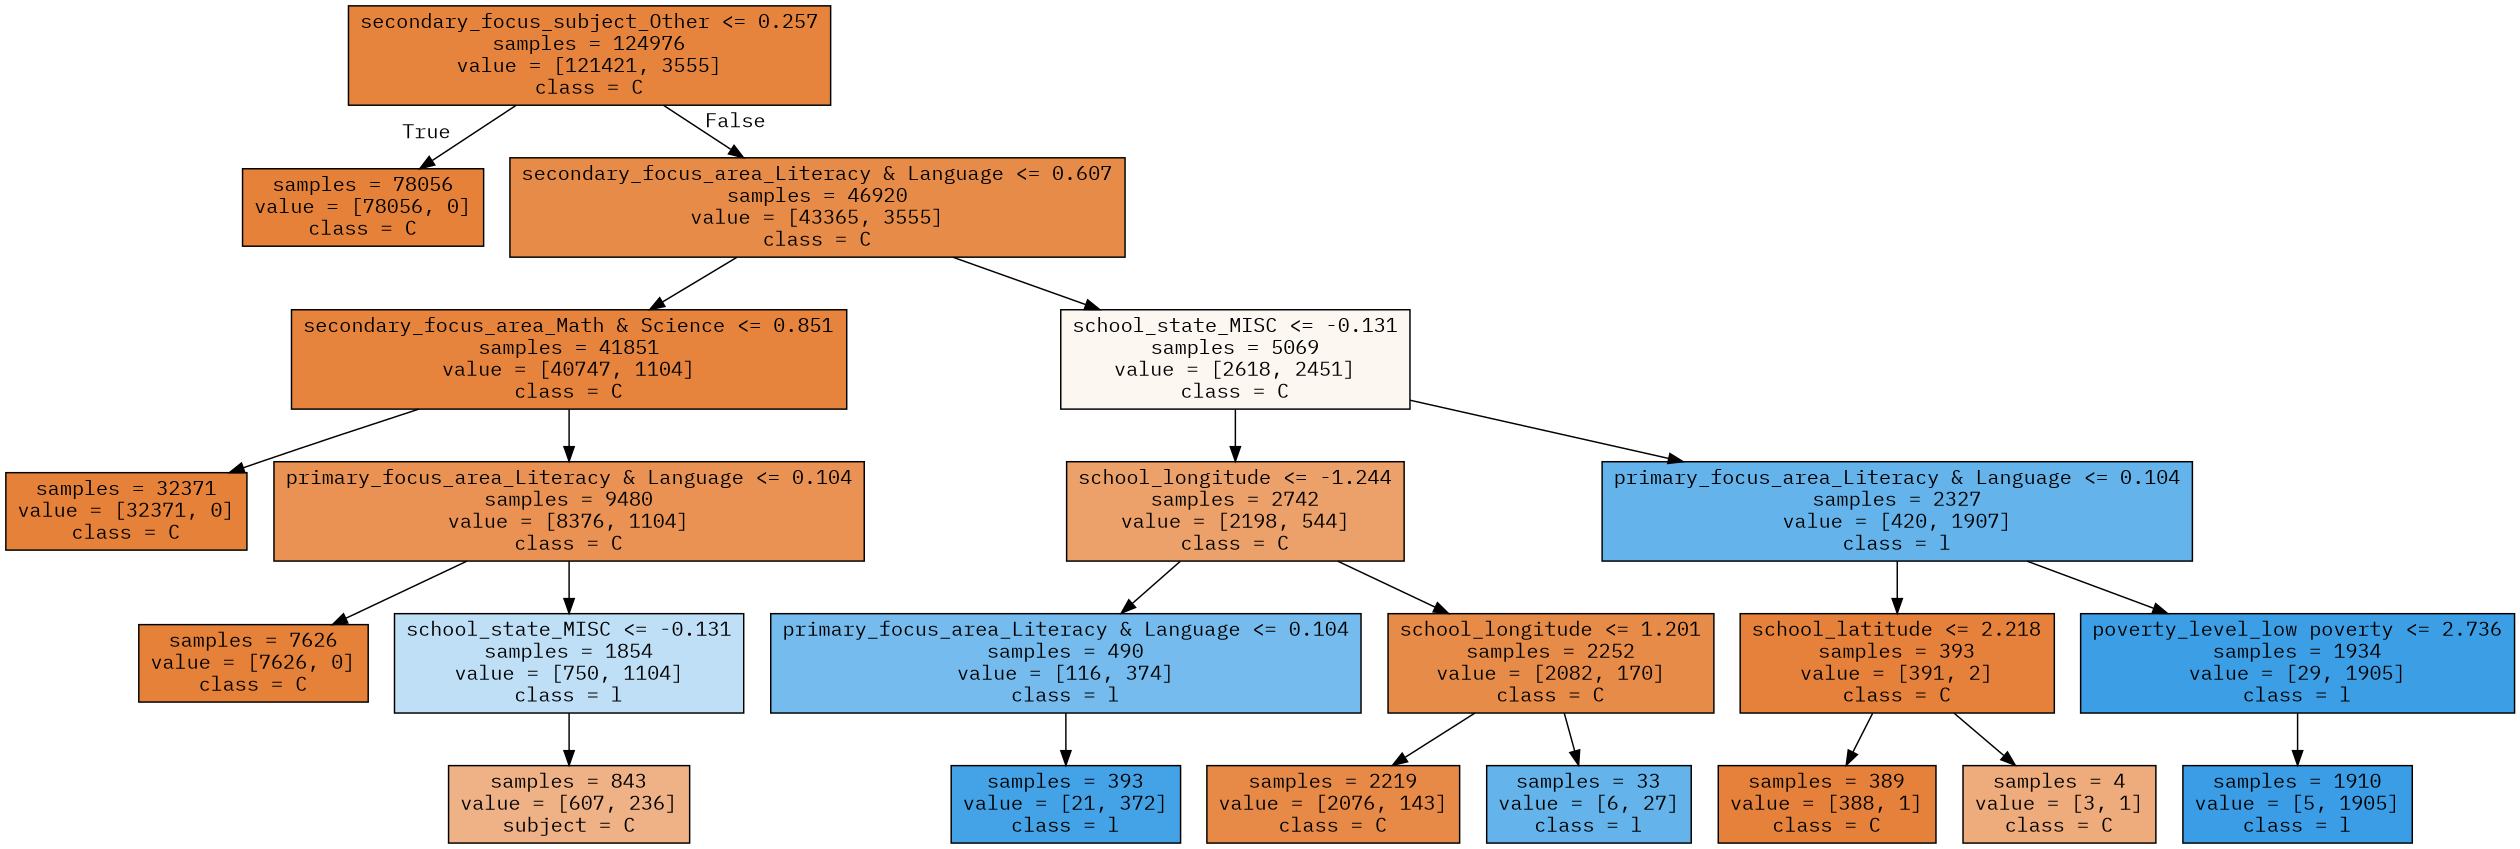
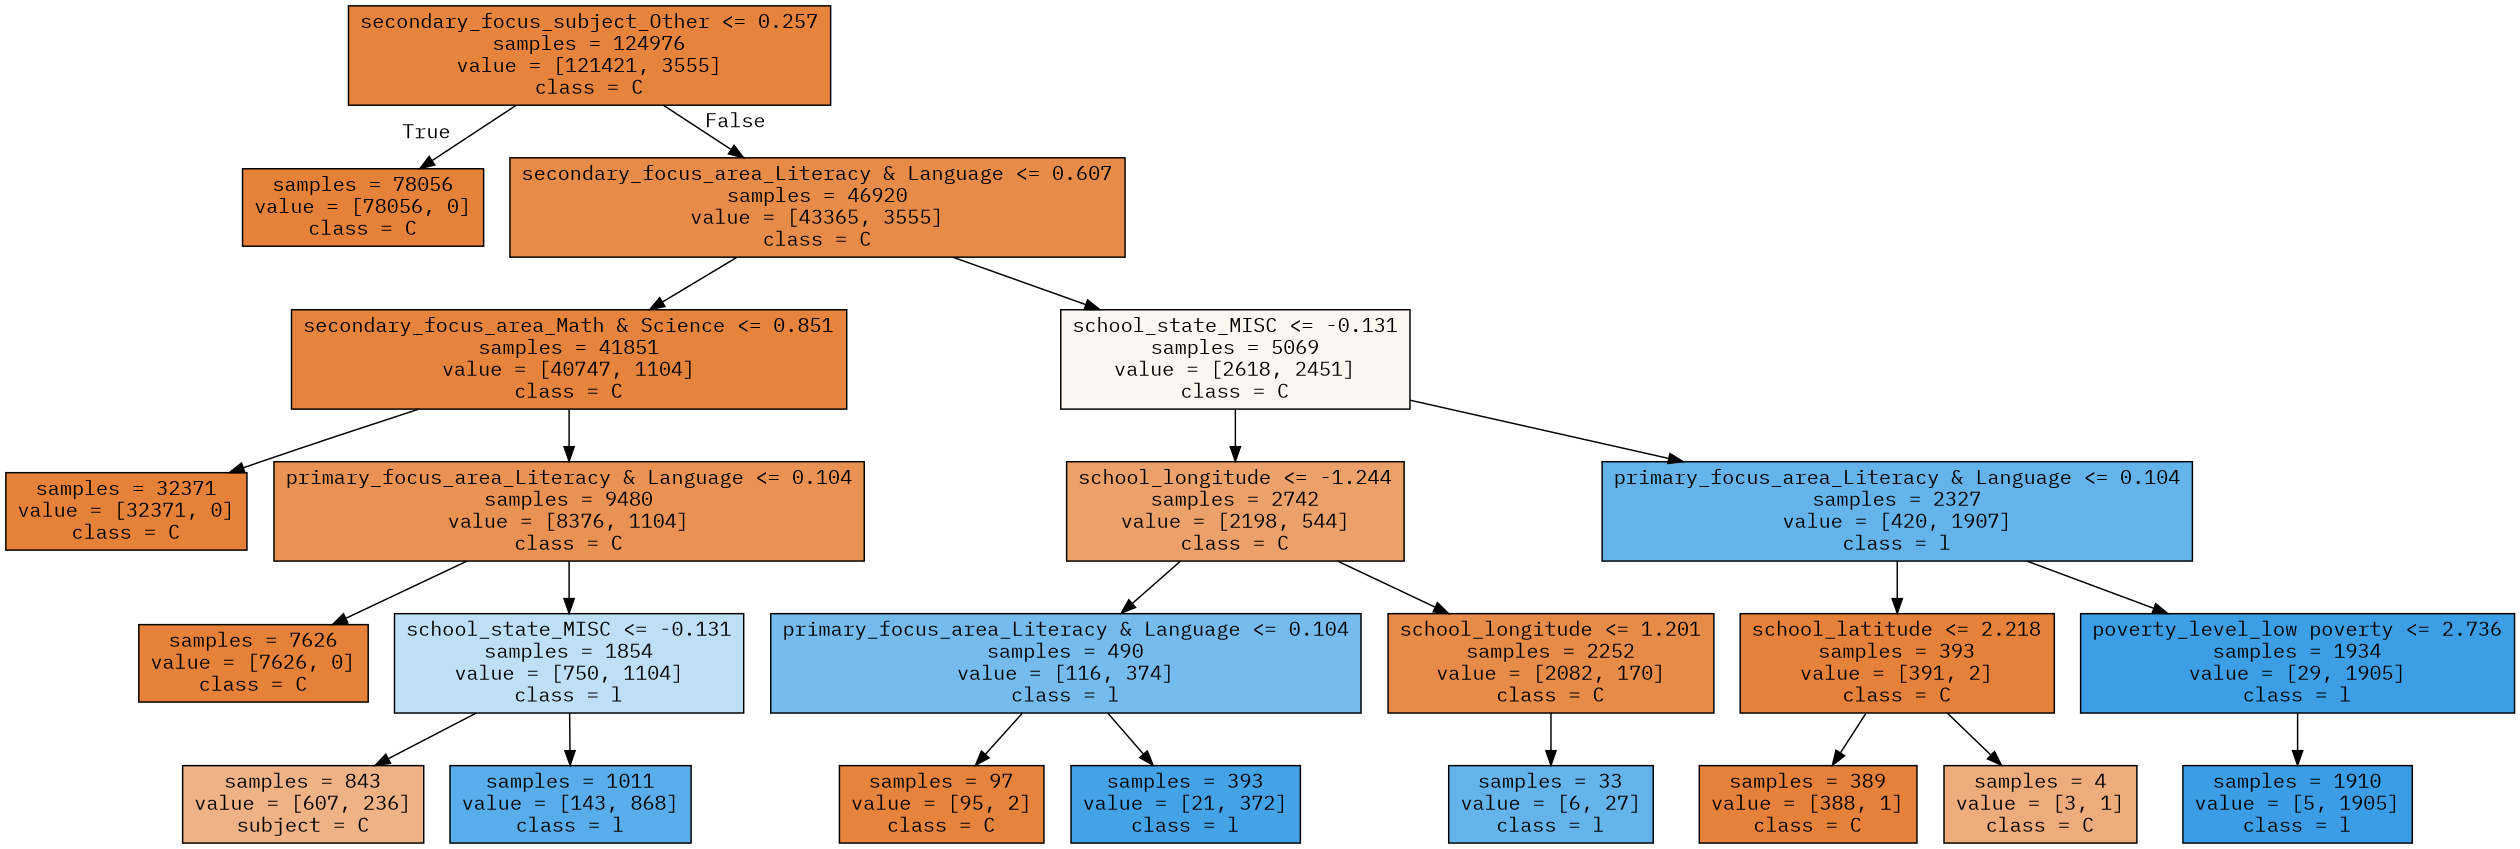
none -> (571, 804)
none -> (942, 804)
(1333, 804) -> none
